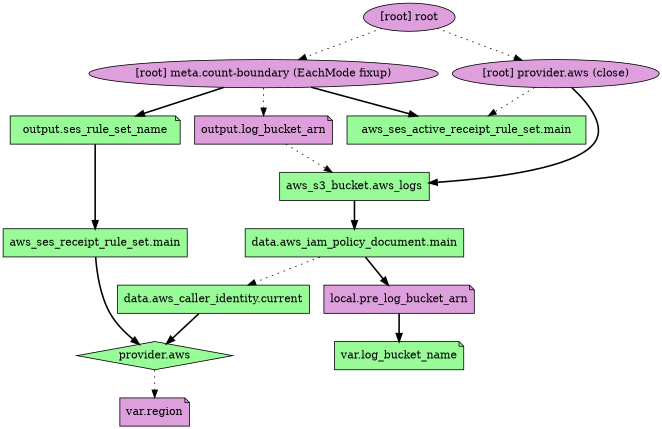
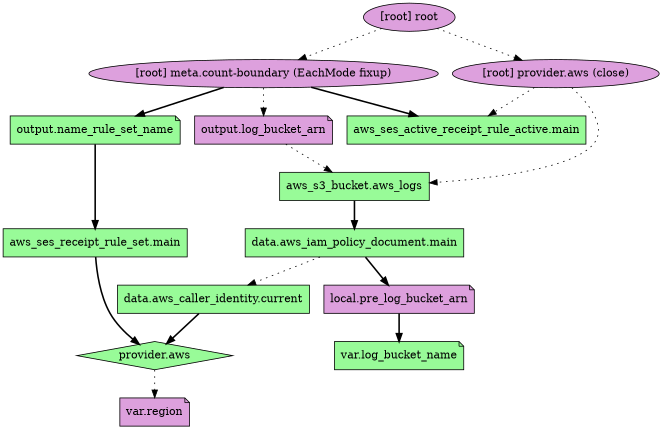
(95, 130) -> (95, 130)
(466, 130) -> (466, 130)
(551, 166) -> (551, 166)
